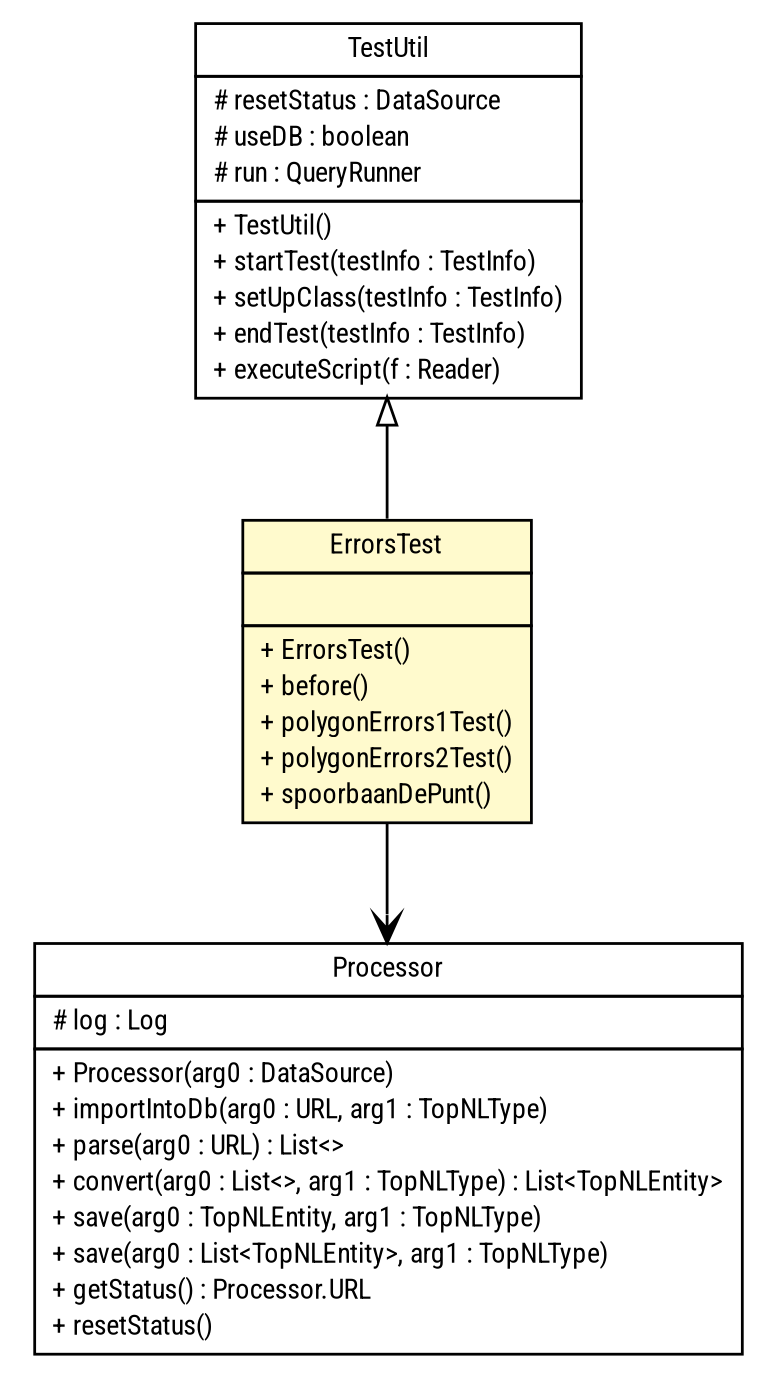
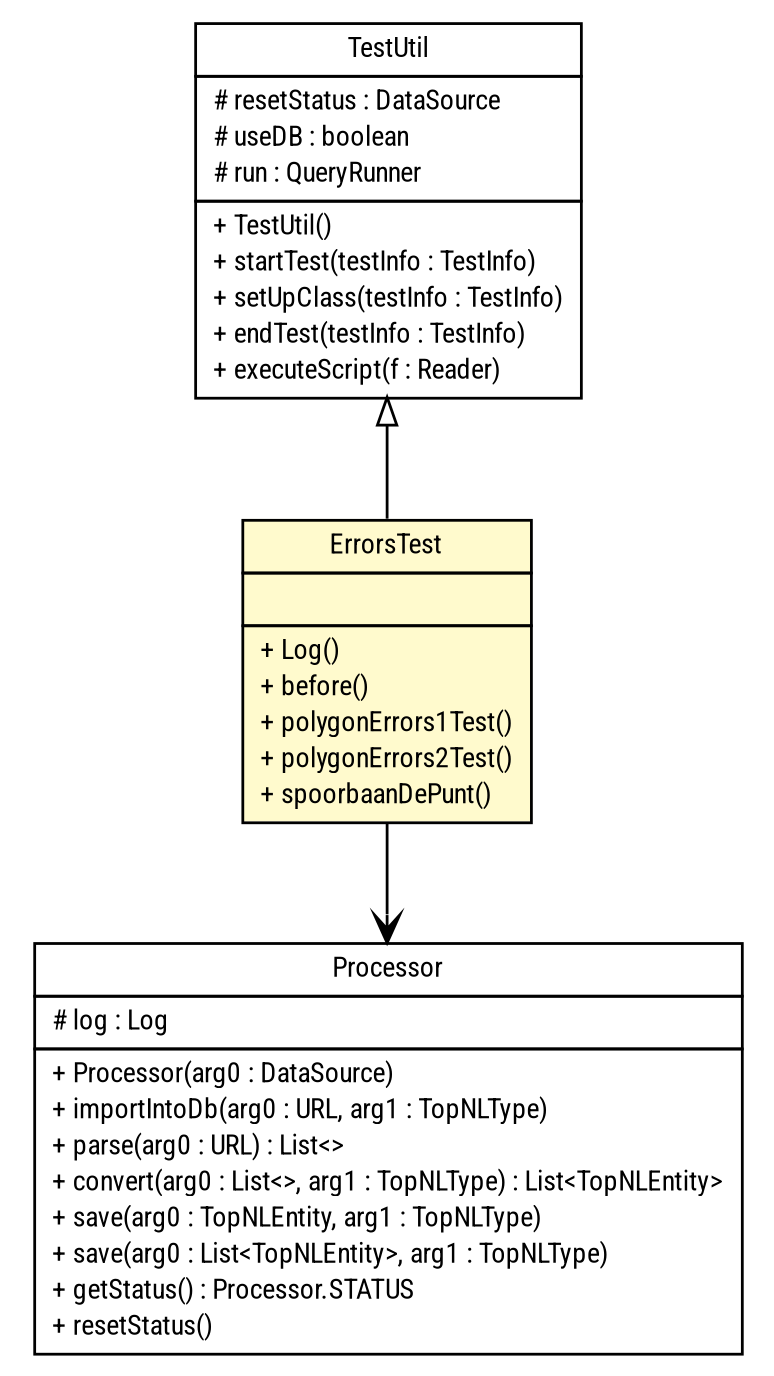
(336, 651) -> (301, 651)
(212, 1290) -> (234, 1290)
